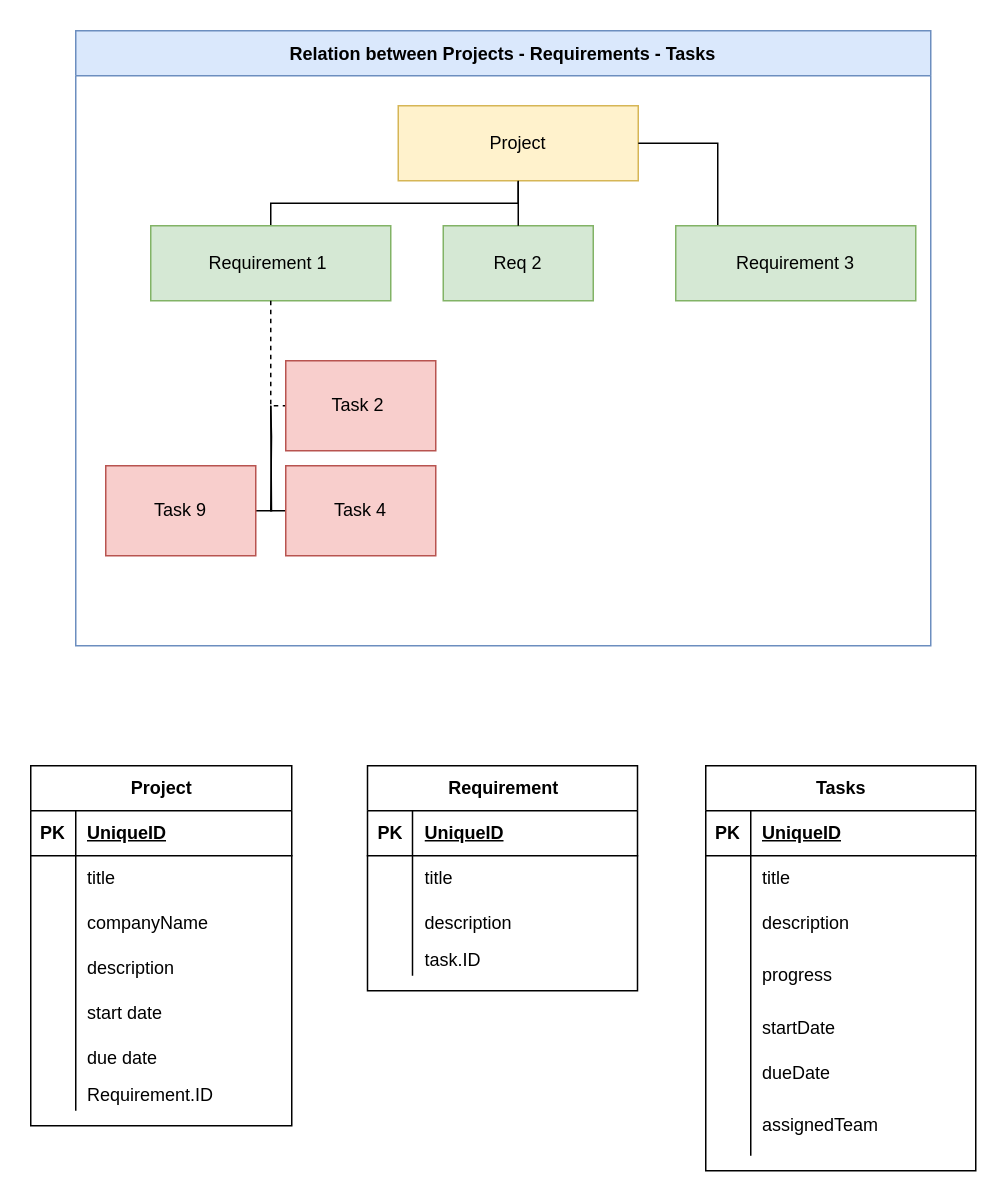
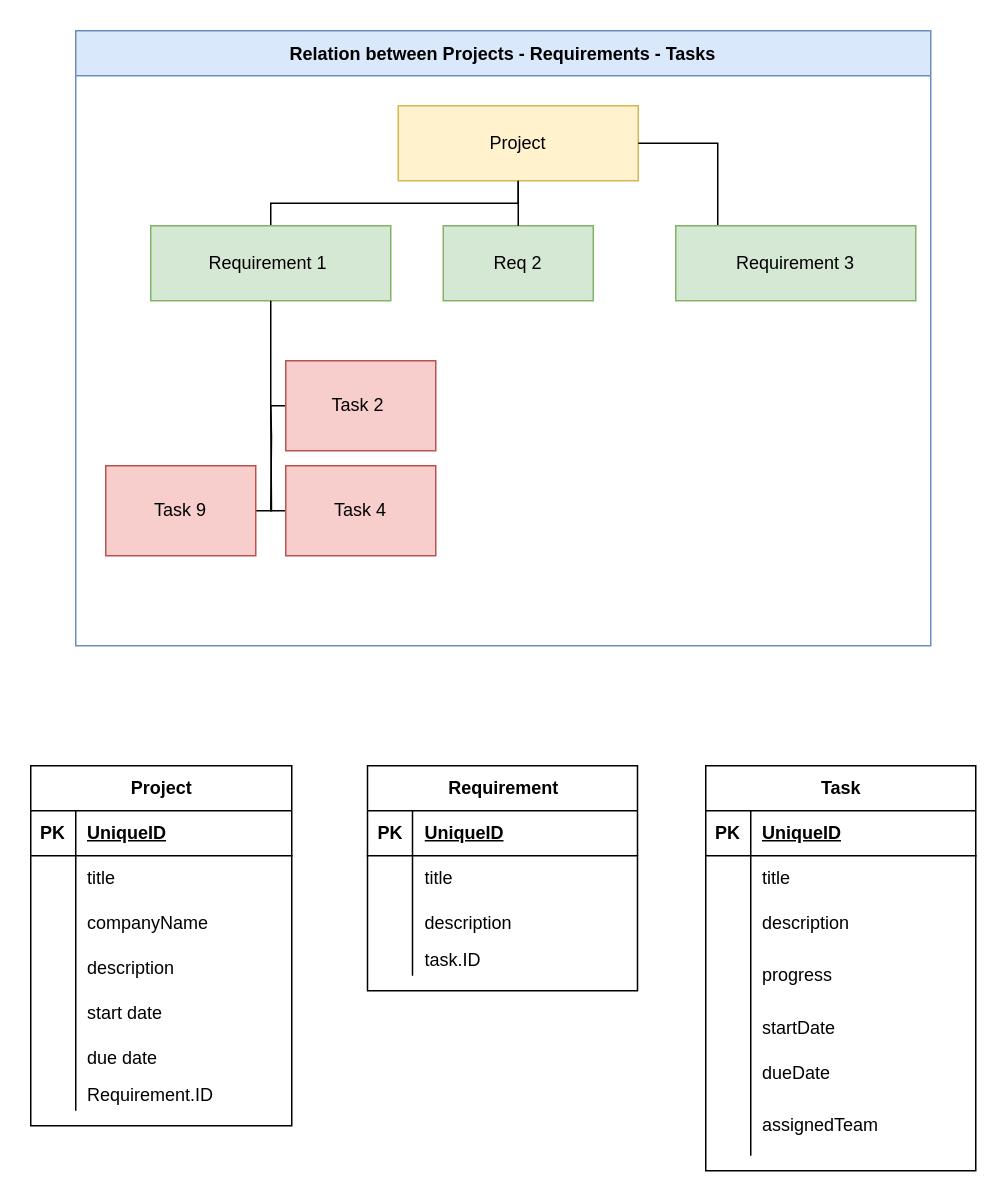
(271, 361) -> (271, 361)
(842, 788) -> (842, 788)
